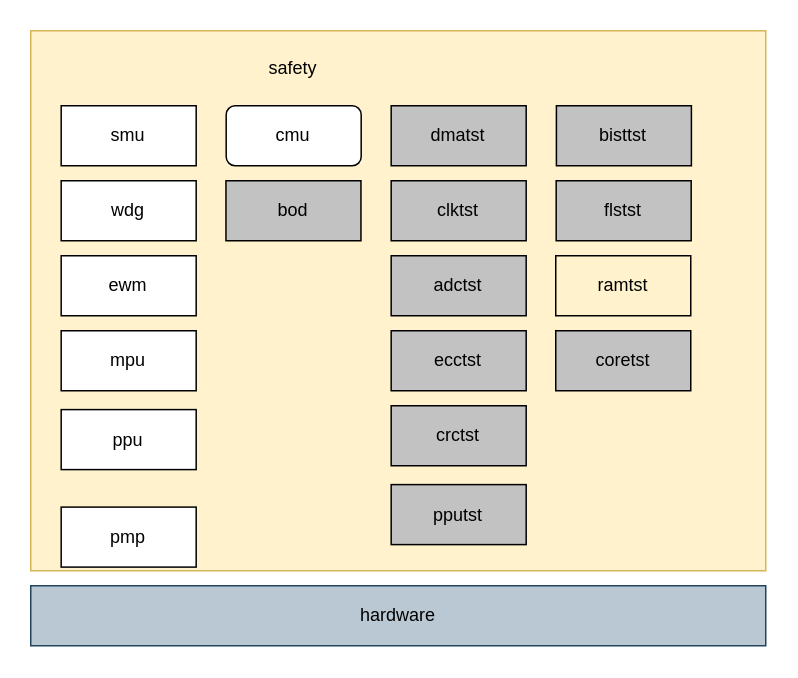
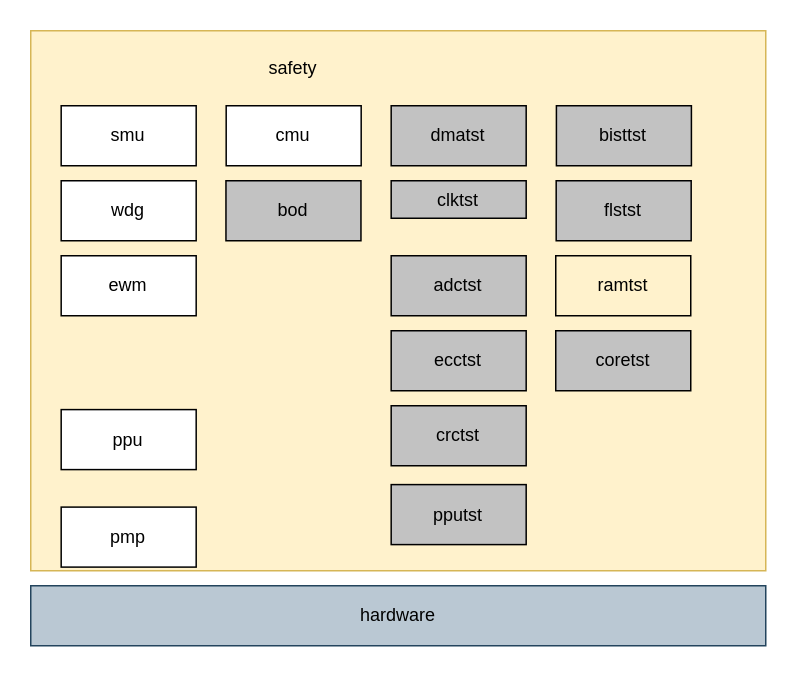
(294, 136) -> (294, 136)
(459, 211) -> (459, 200)
(129, 361) -> none
